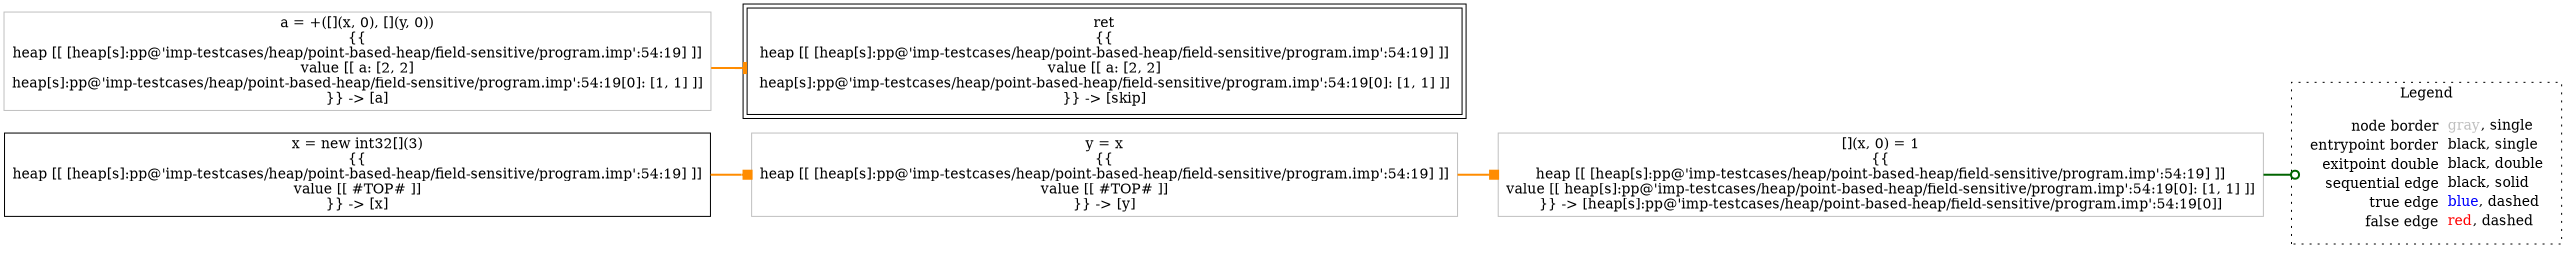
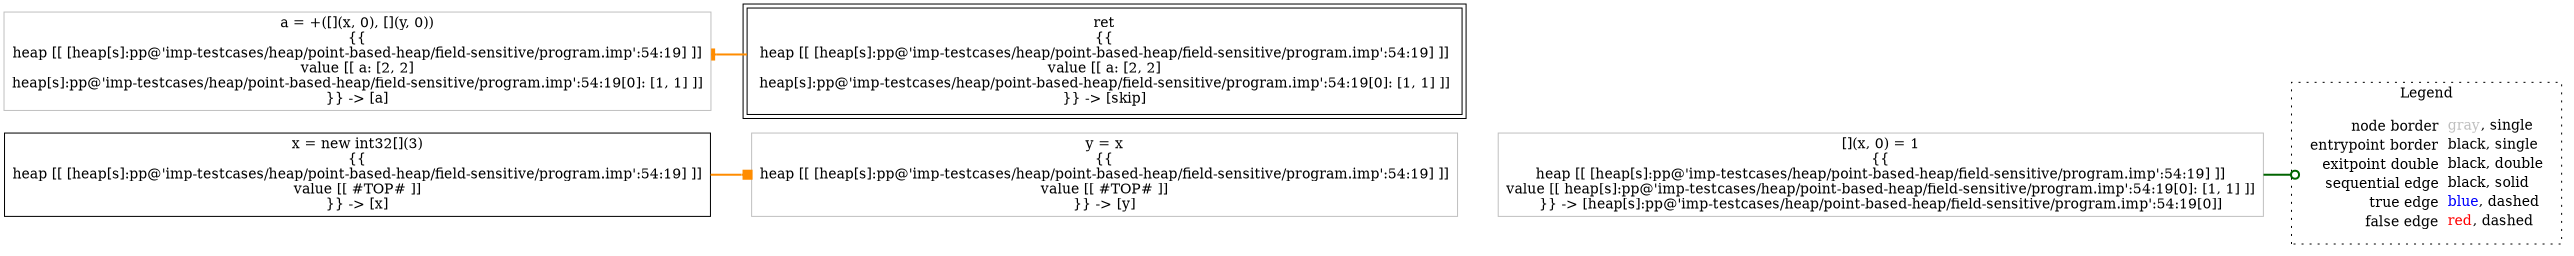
(727, 68) -> (732, 54)
(1473, 175) -> none
